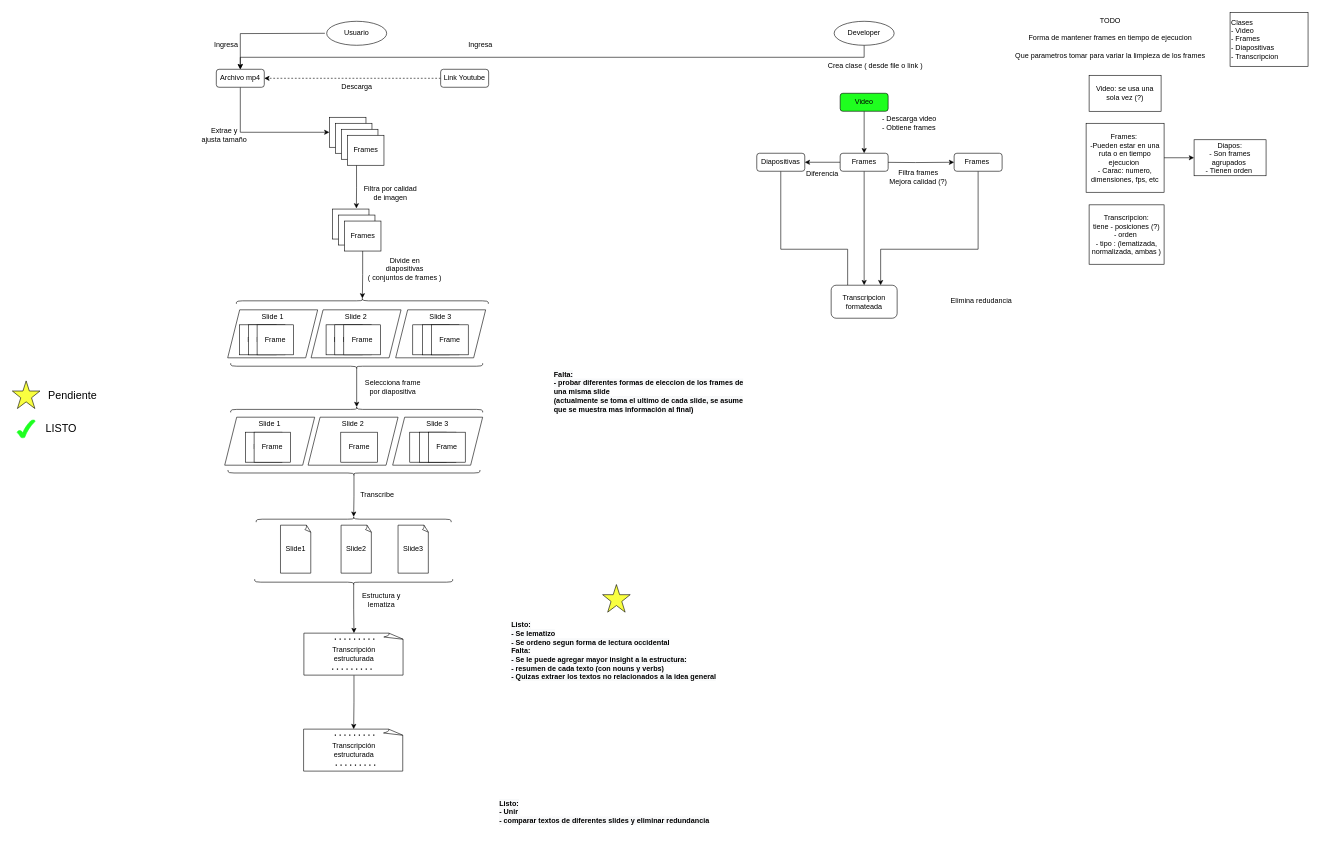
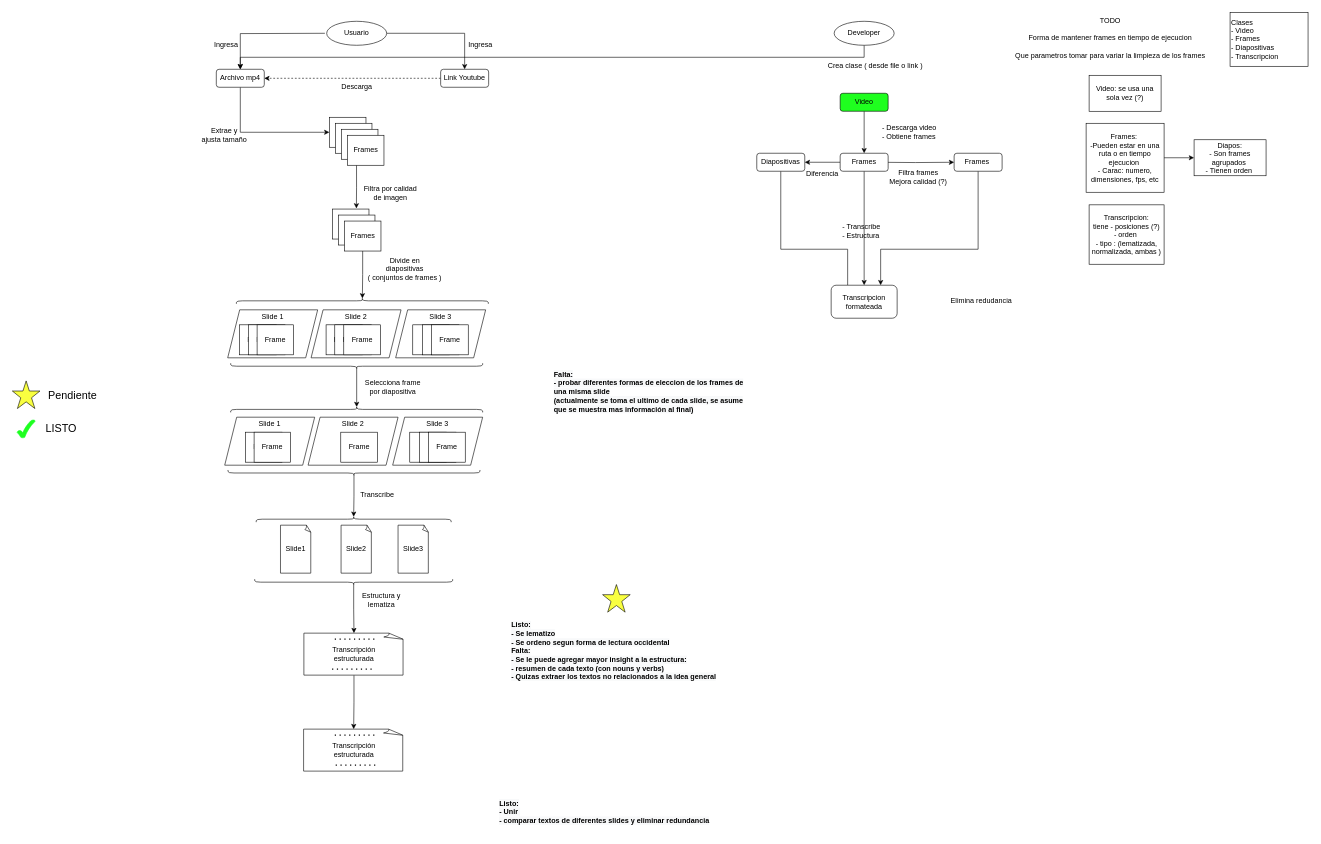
none -> (465, 47)
(909, 123) -> (909, 132)
none -> (861, 231)
